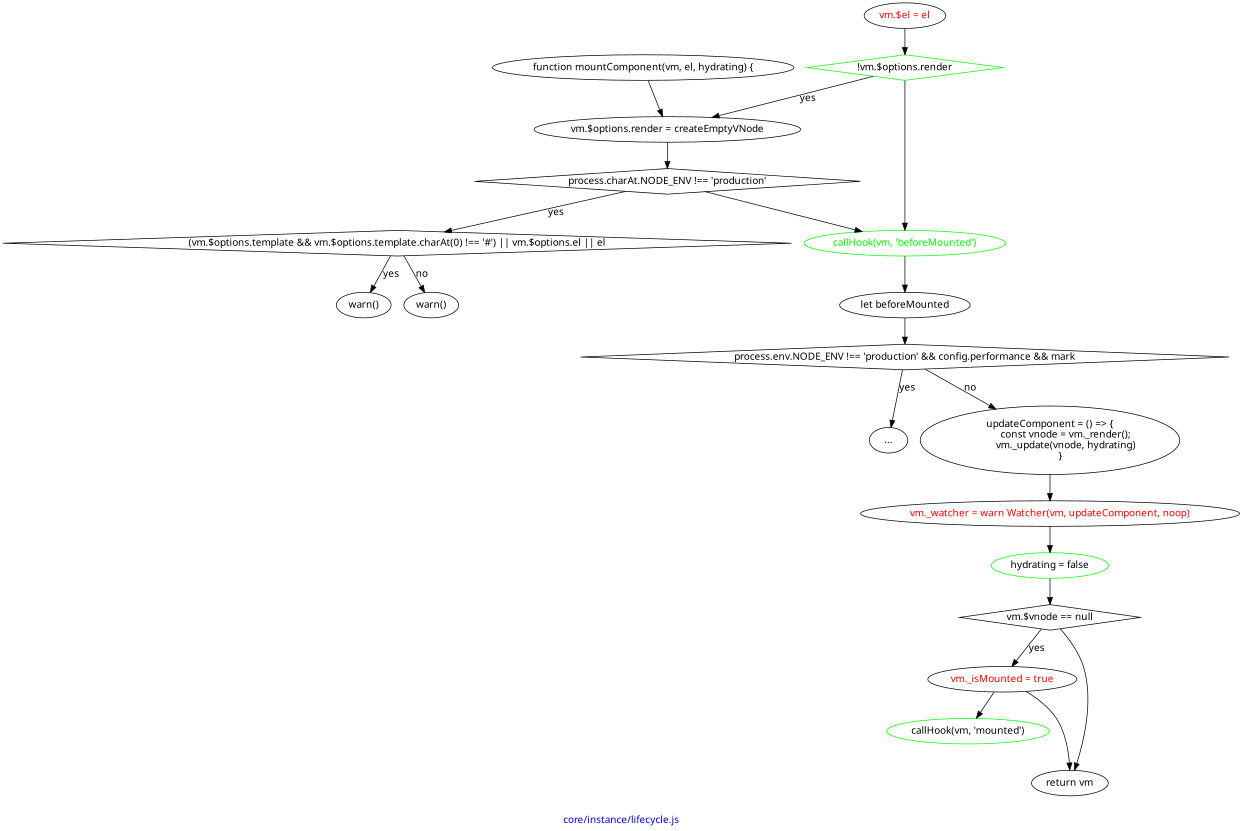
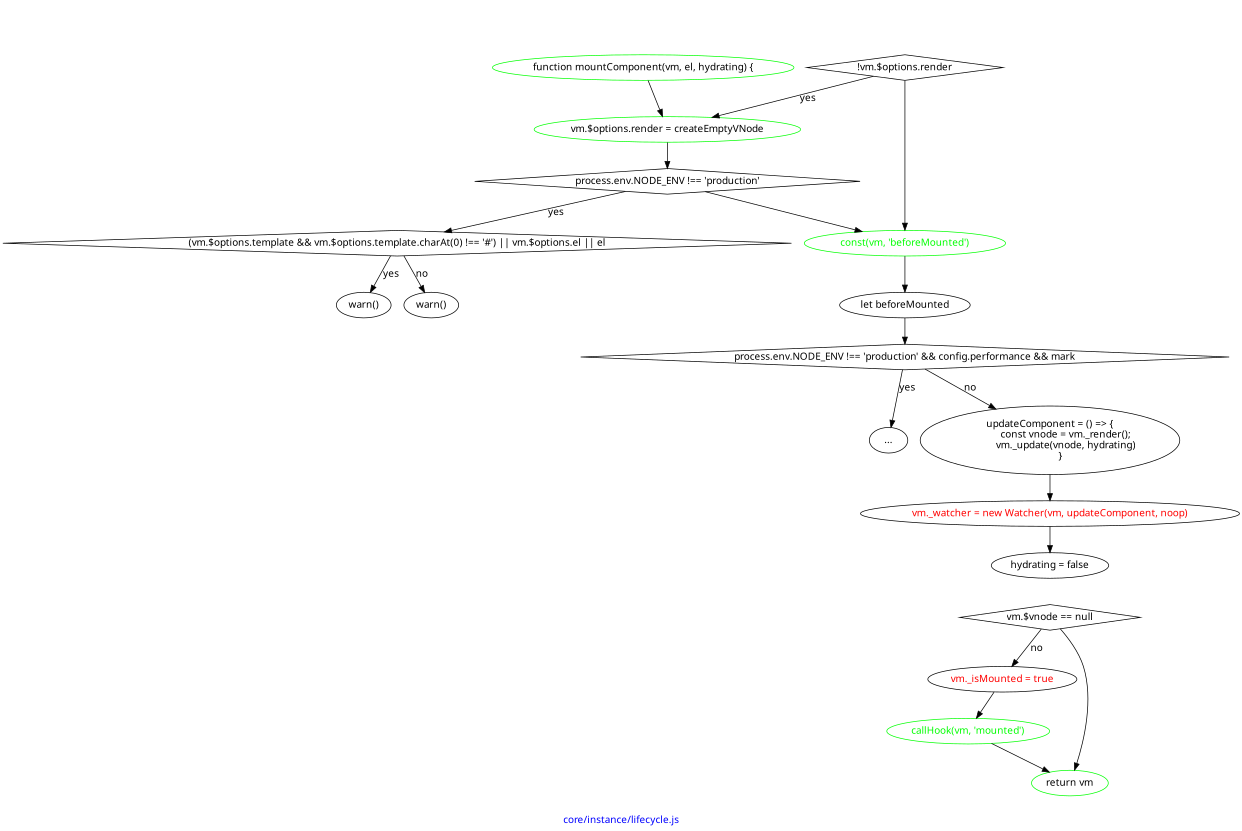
(905, 16) -> none
(643, 68) -> (643, 68)
(905, 68) -> (905, 68)
(667, 129) -> (667, 129)
(667, 181) -> (667, 181)
(905, 243) -> (905, 243)
(1050, 514) -> (1050, 514)
(1050, 565) -> (1050, 565)
(1050, 588) -> none
(1037, 648) -> (1037, 648)
(1058, 721) -> (1017, 756)
(968, 731) -> (968, 731)
(1070, 783) -> (1070, 783)
